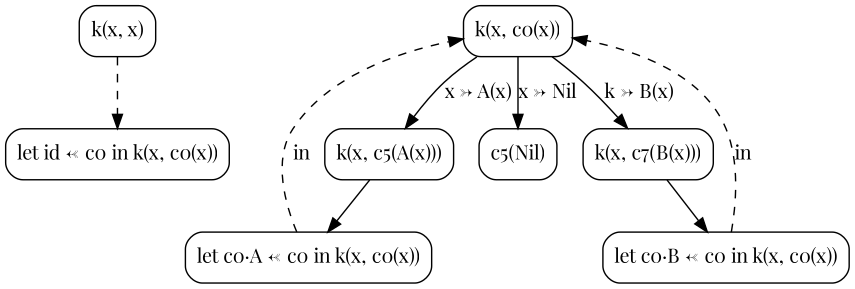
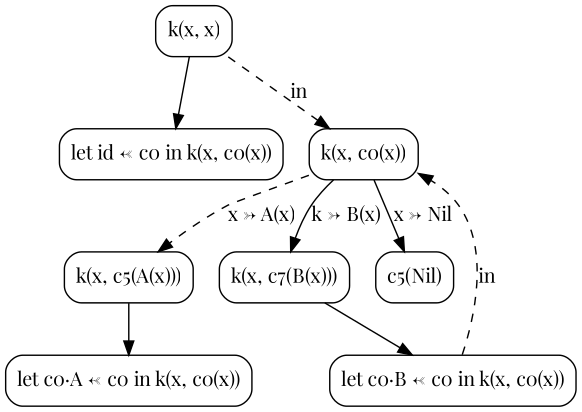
(443, 84) -> (236, 202)
(117, 86) -> (184, 86)
(318, 101) -> (273, 89)
